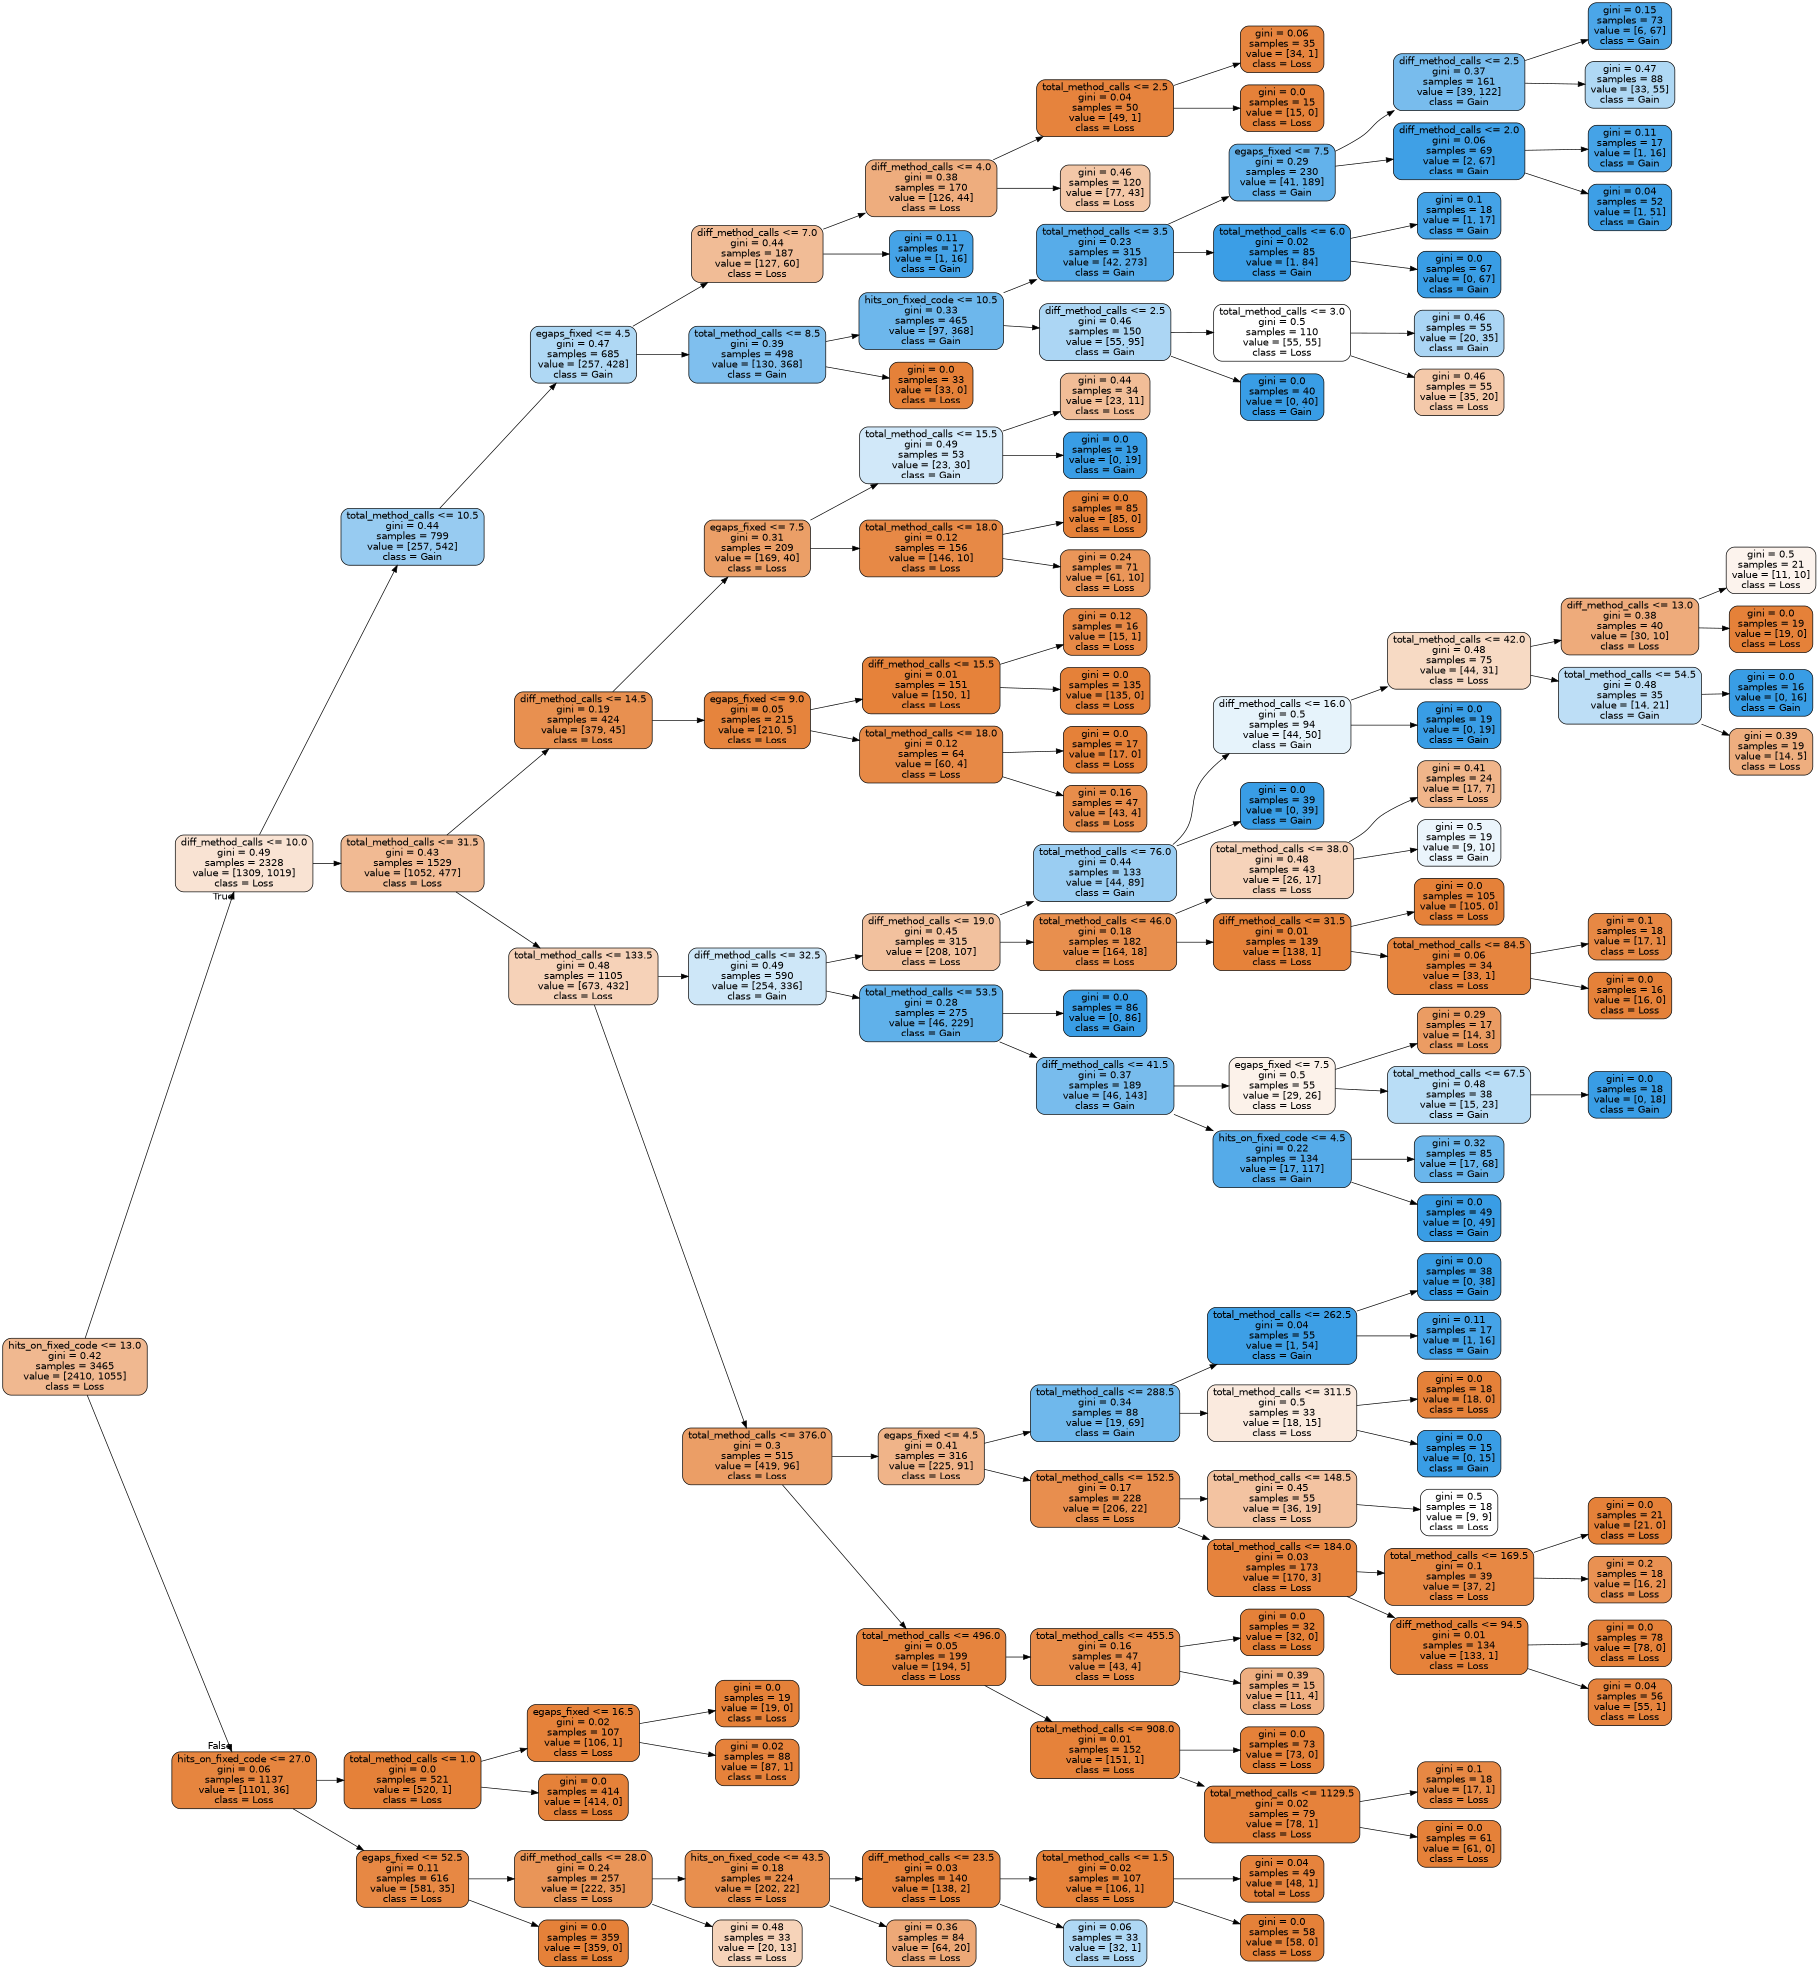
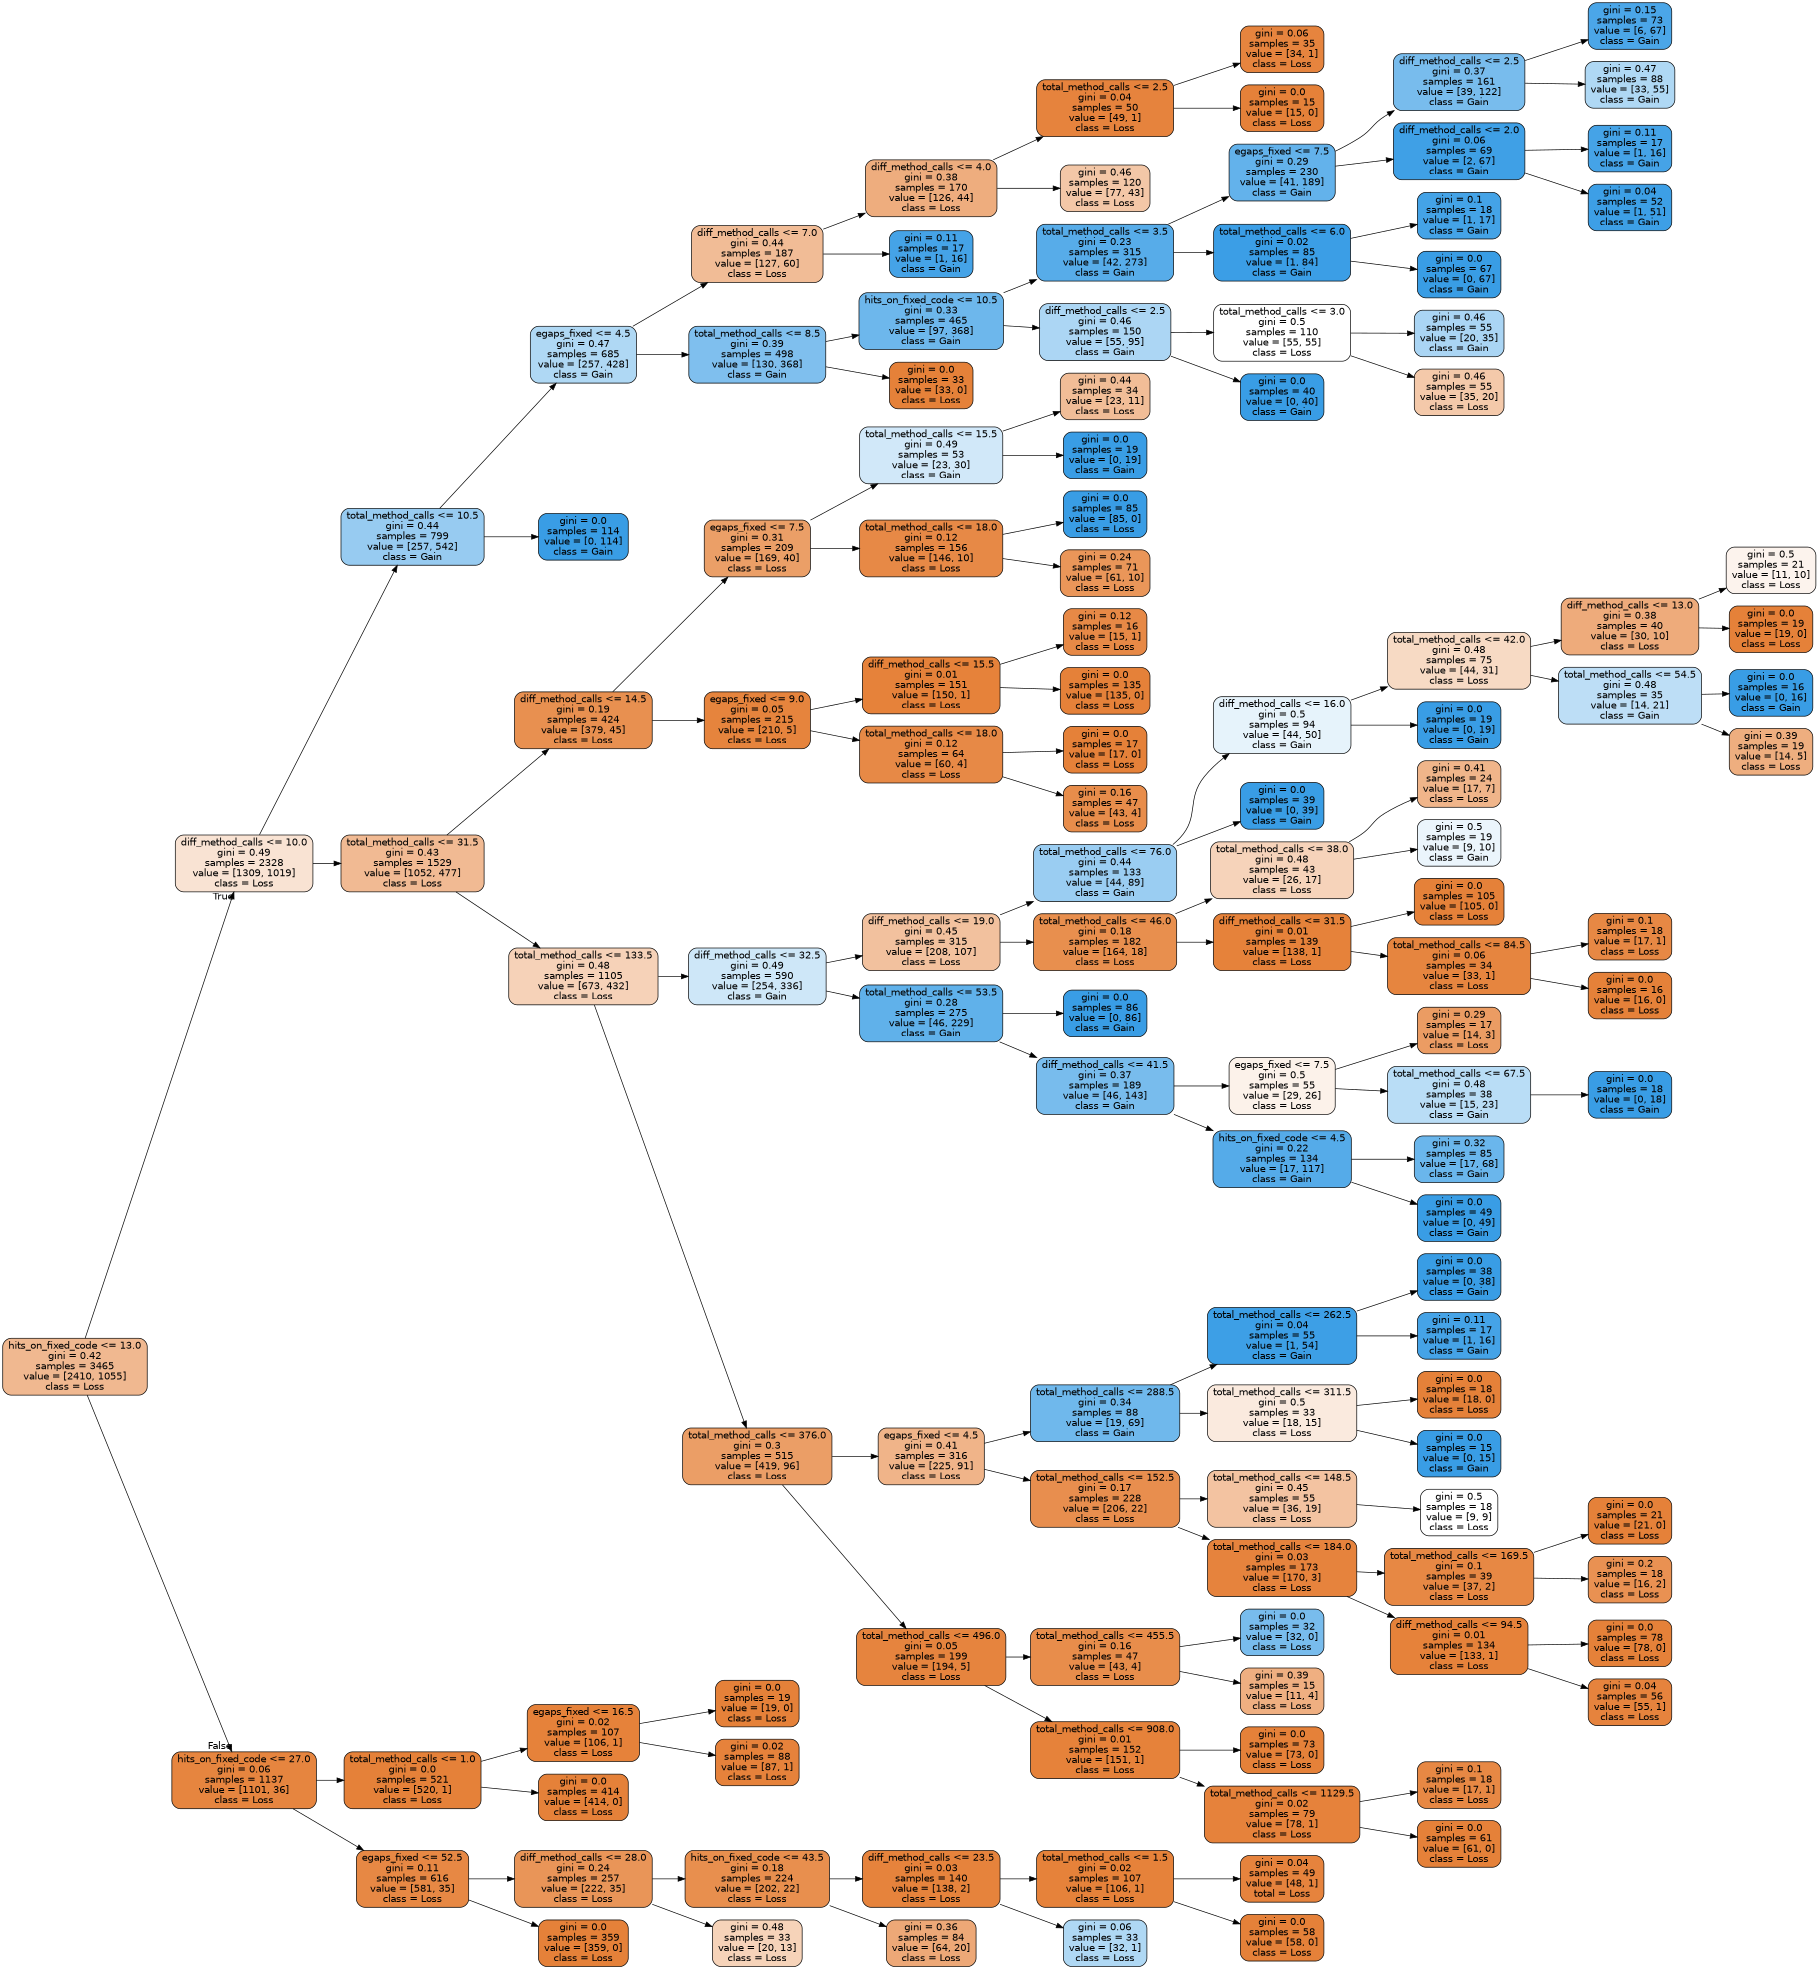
(1105, 514) -> (1105, 514)
none -> (583, 537)
(1282, 1632) -> (1282, 1632)
